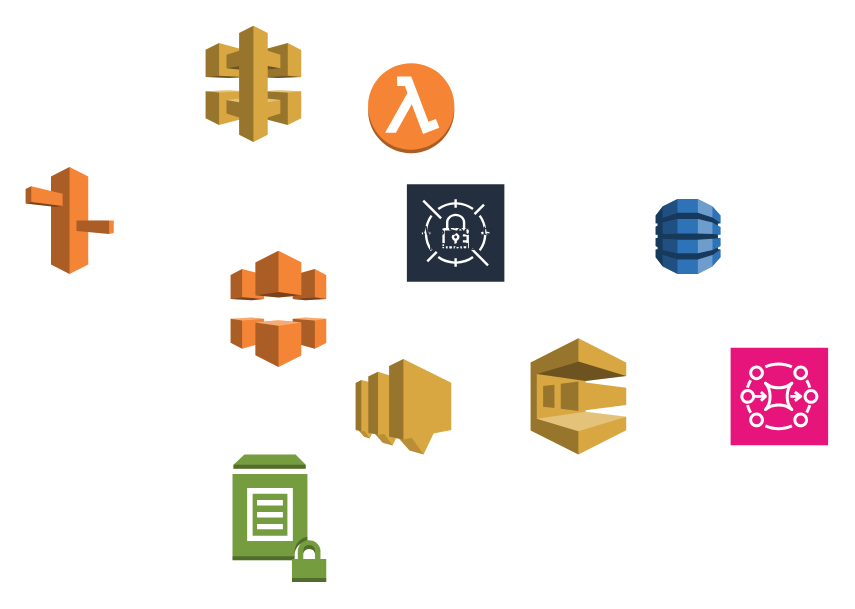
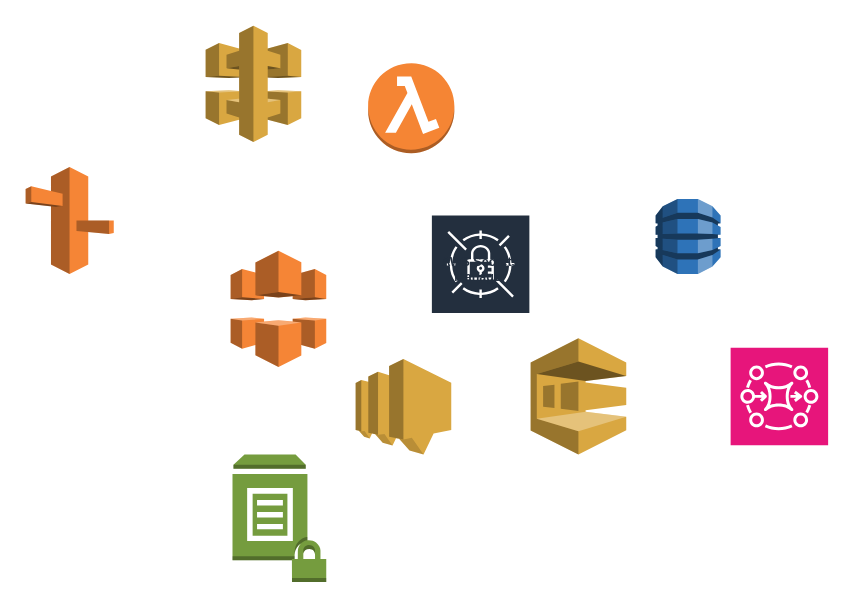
(456, 220) -> (481, 252)
